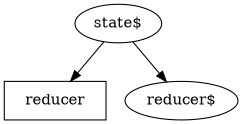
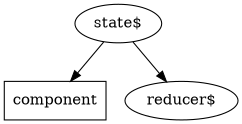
(55, 101) -> (55, 101)
